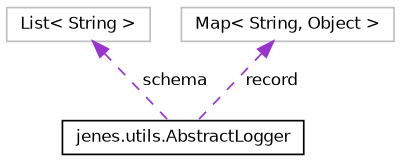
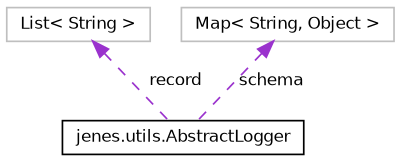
(173, 81) -> (173, 81)
(269, 81) -> (269, 81)
